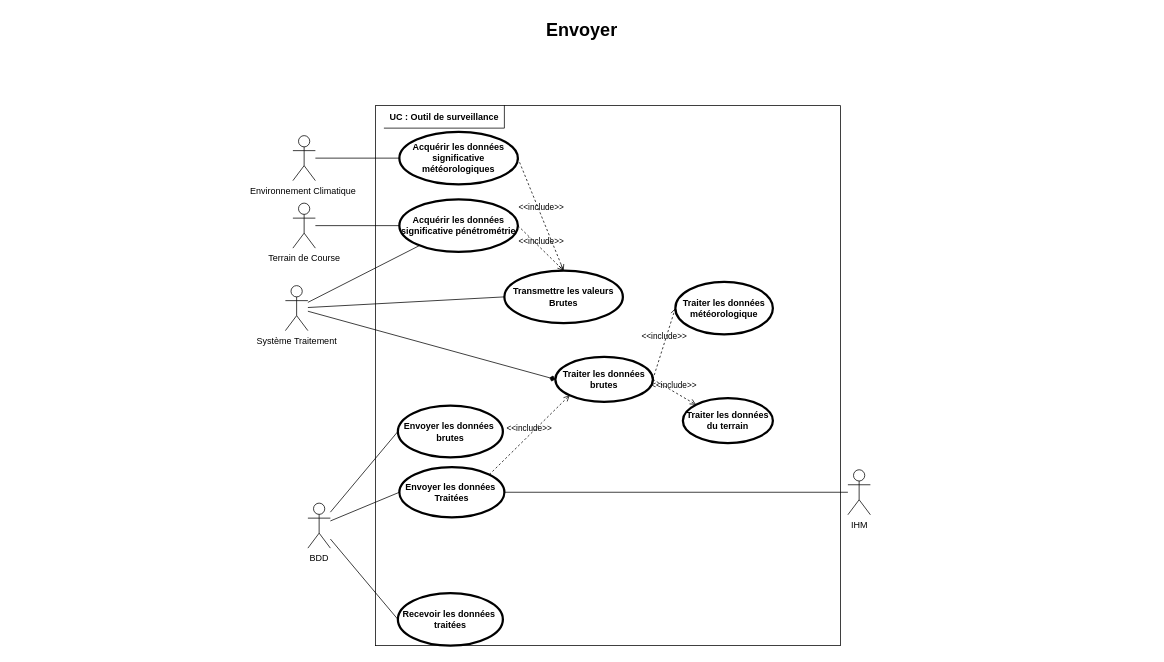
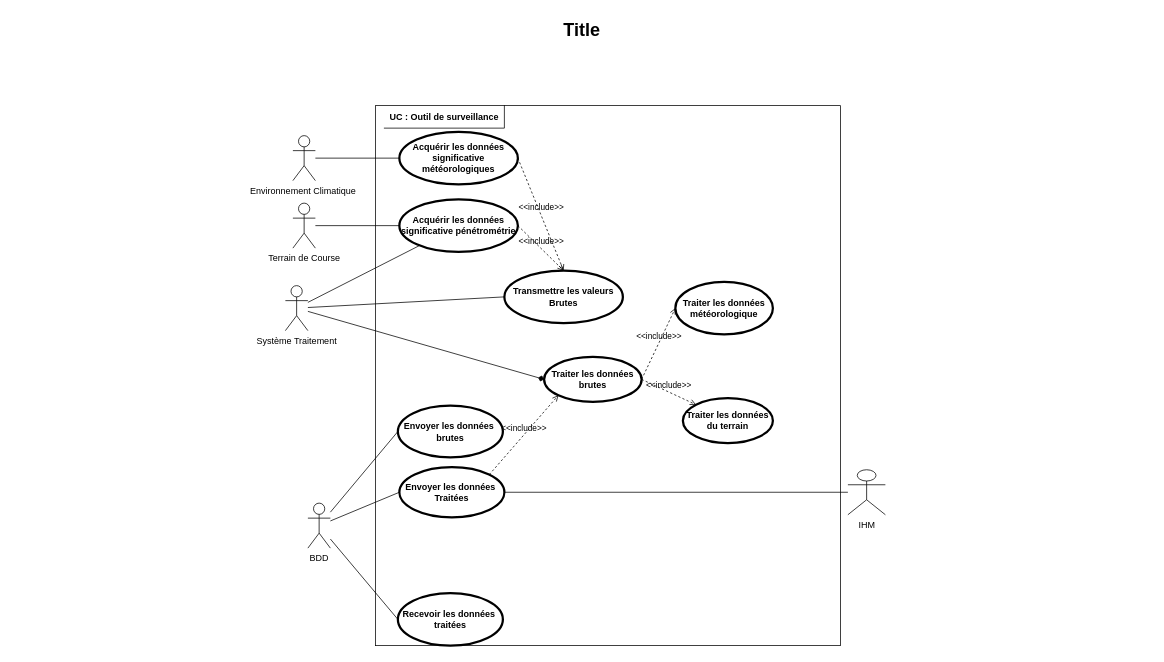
(582, 30) -> (582, 30)
(604, 379) -> (593, 379)
(859, 492) -> (867, 492)
